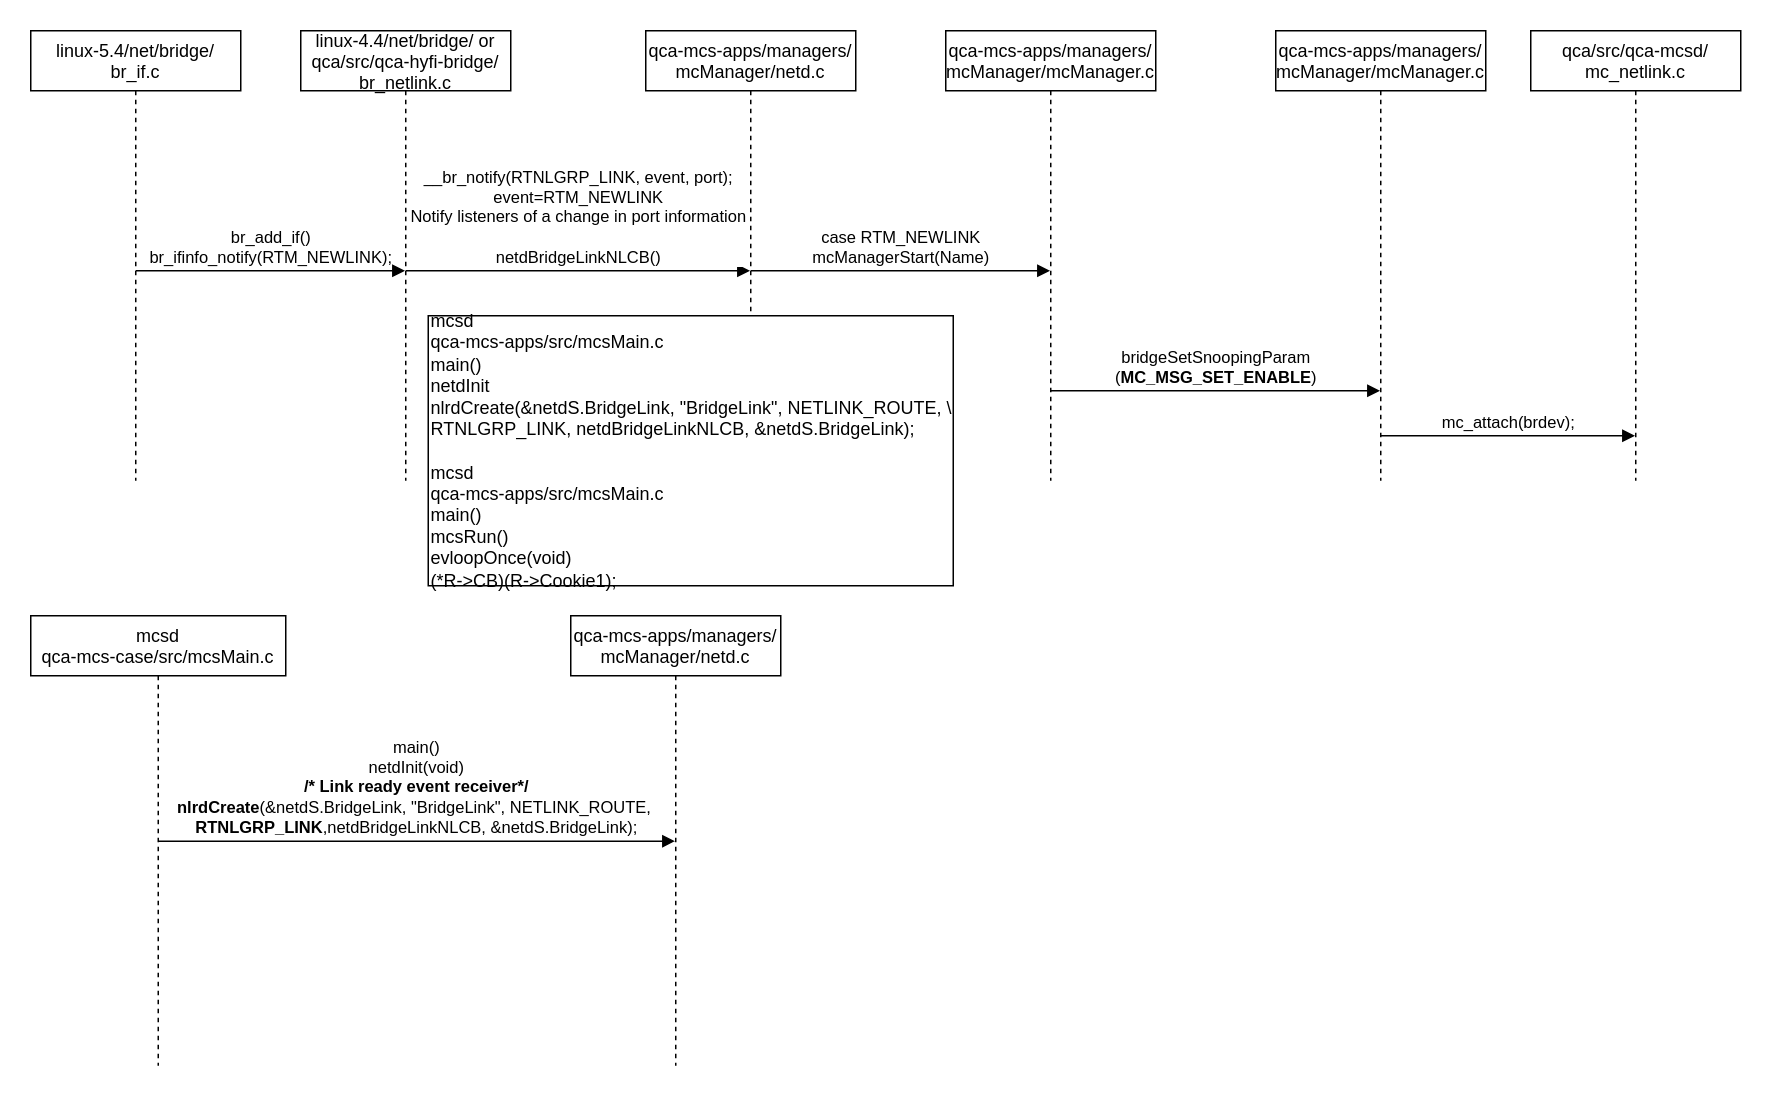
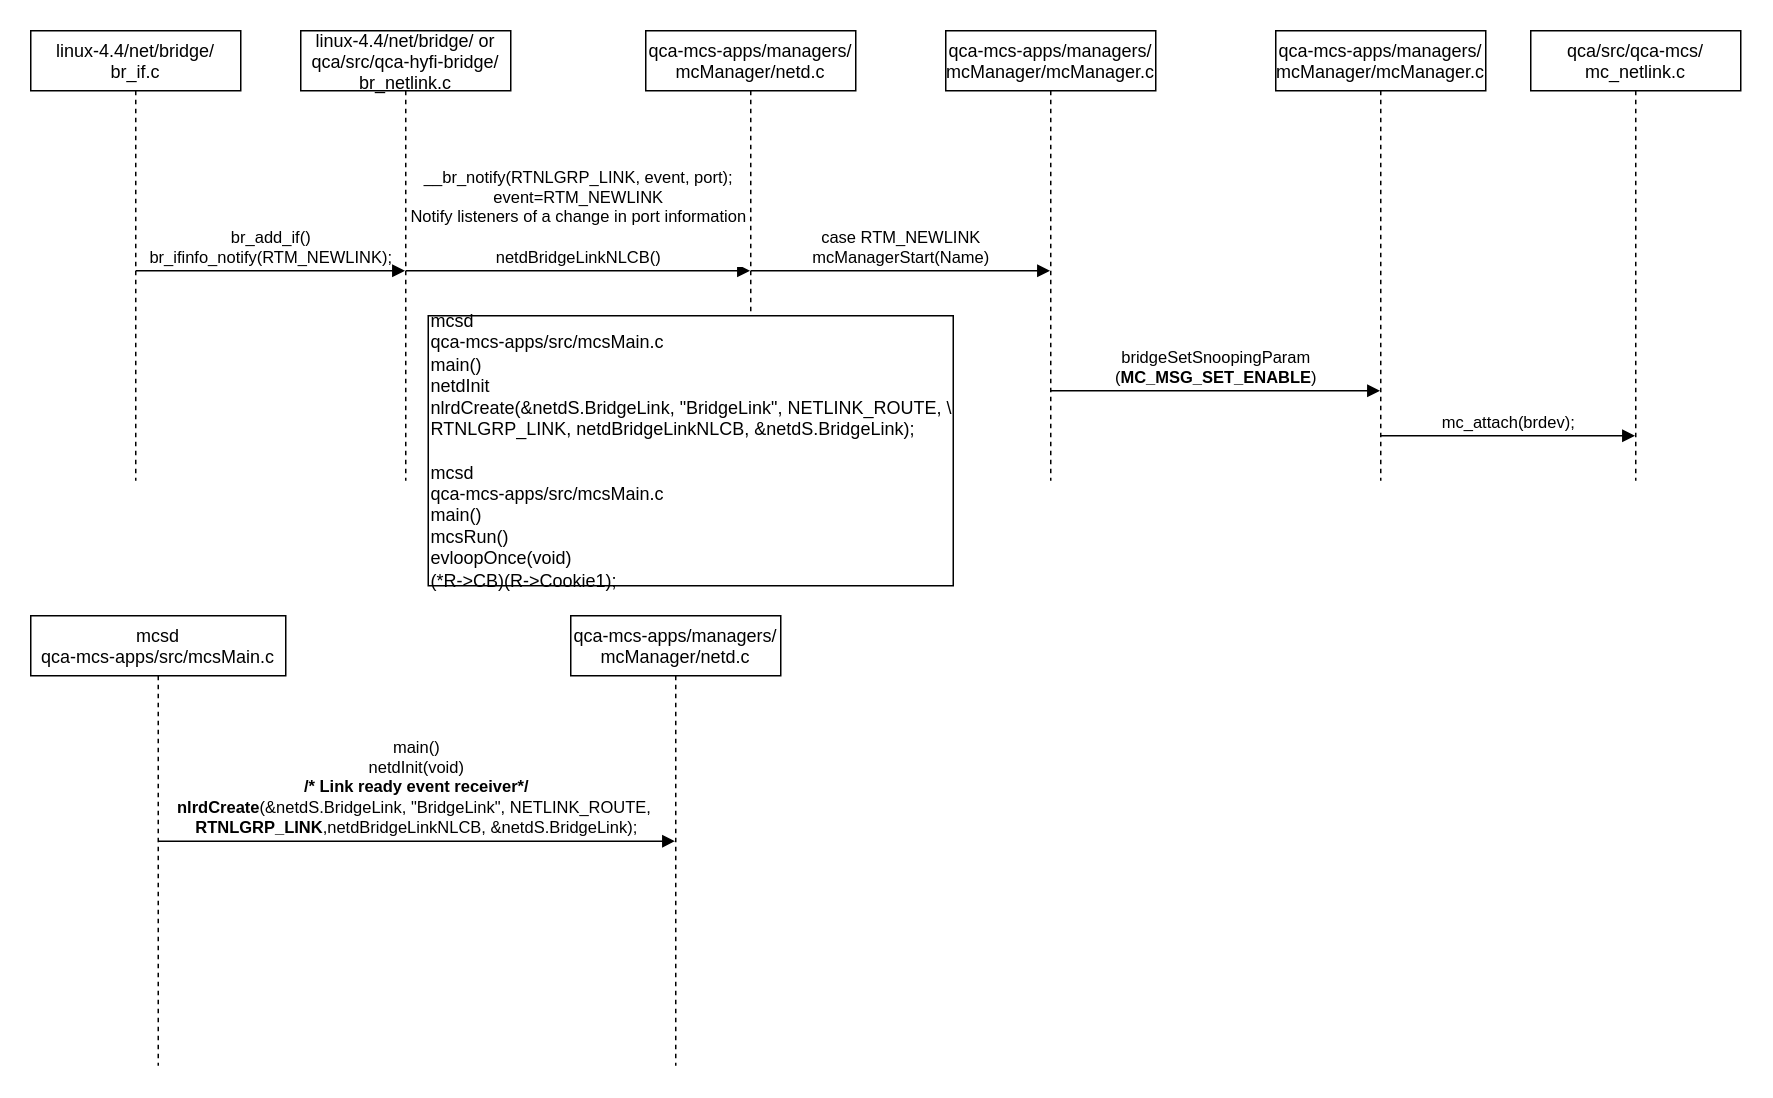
(135, 51) -> (135, 51)
(1635, 51) -> (1635, 51)
(158, 636) -> (158, 636)
